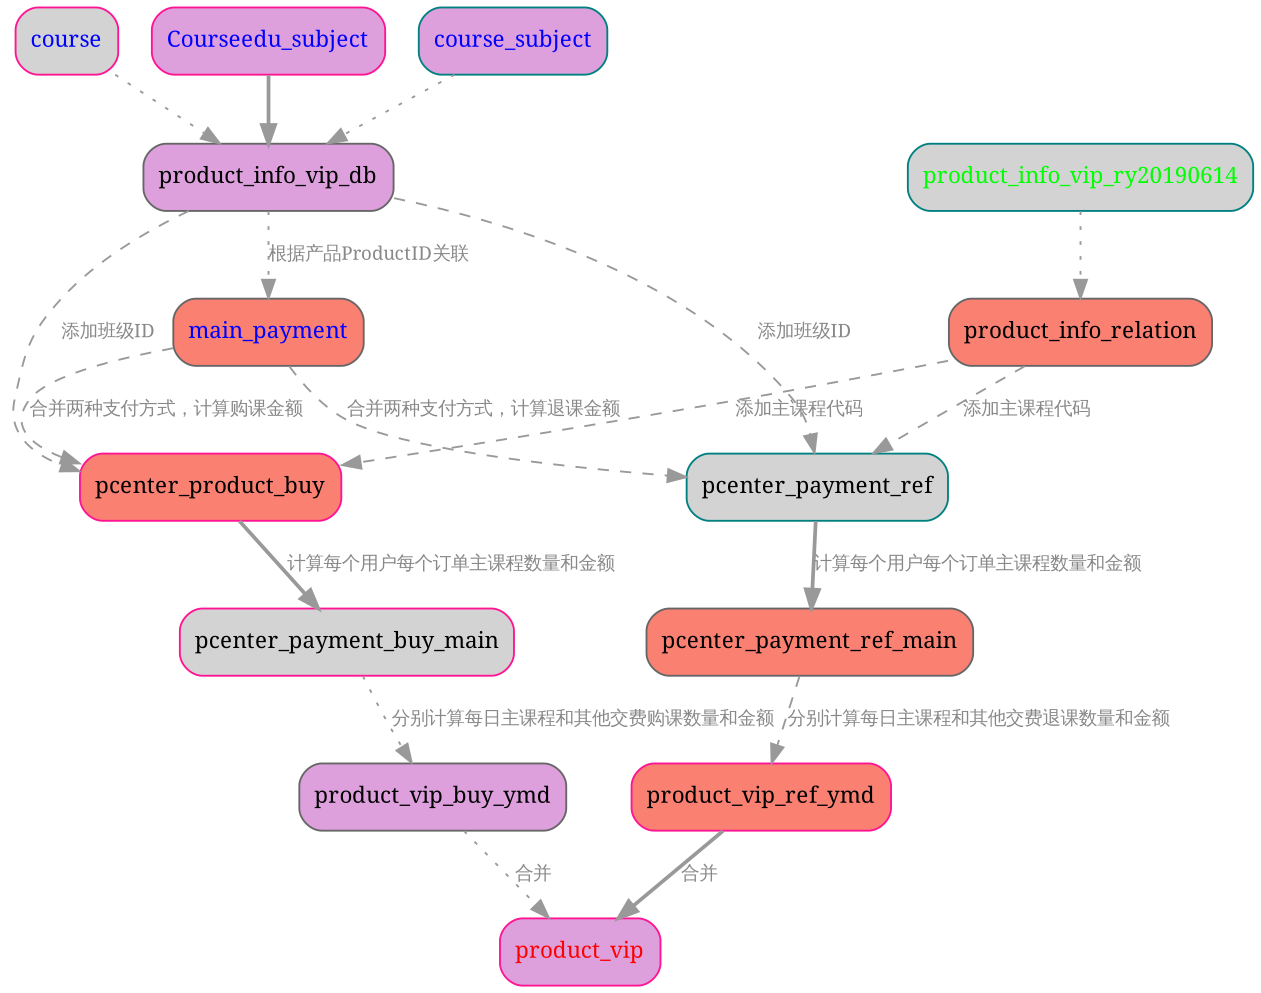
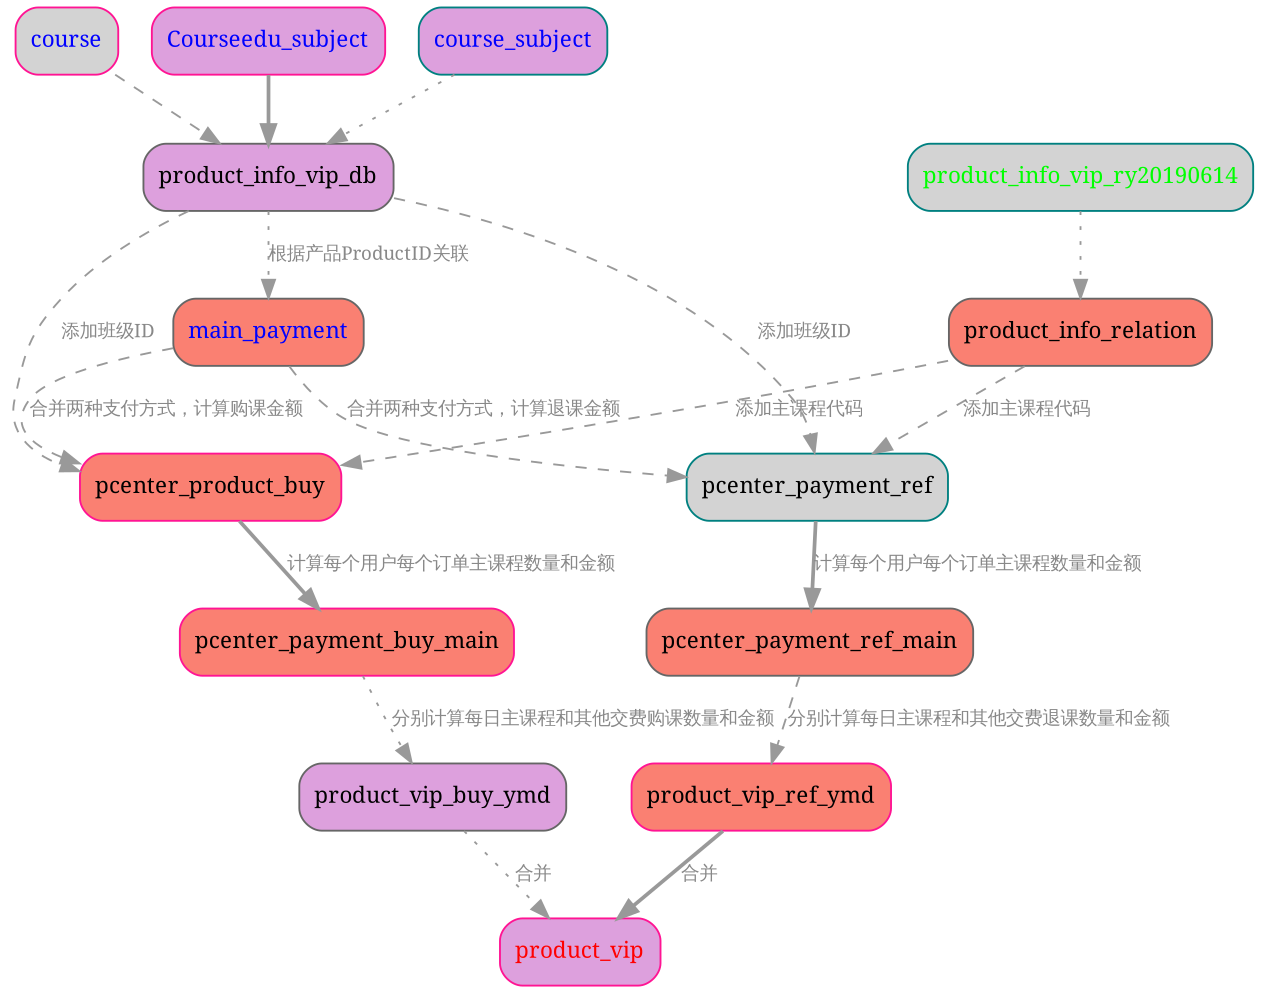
(159, 104) -> (159, 104)
(347, 642) -> (347, 642)
